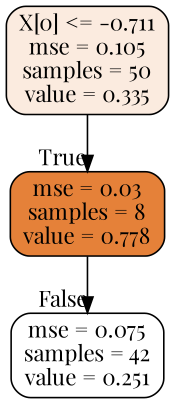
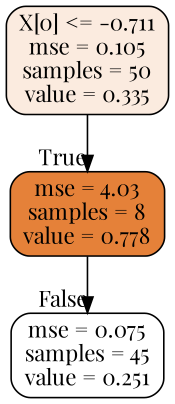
(87, 214) -> (87, 214)
(87, 355) -> (87, 355)
